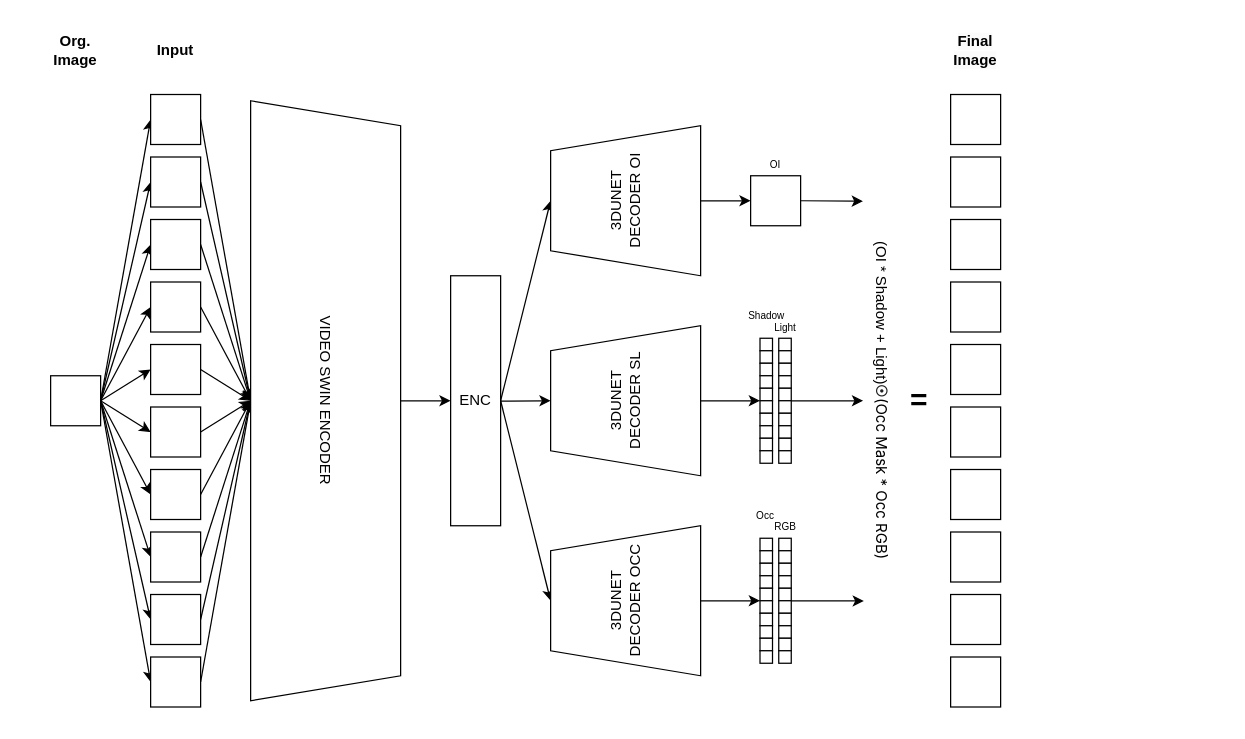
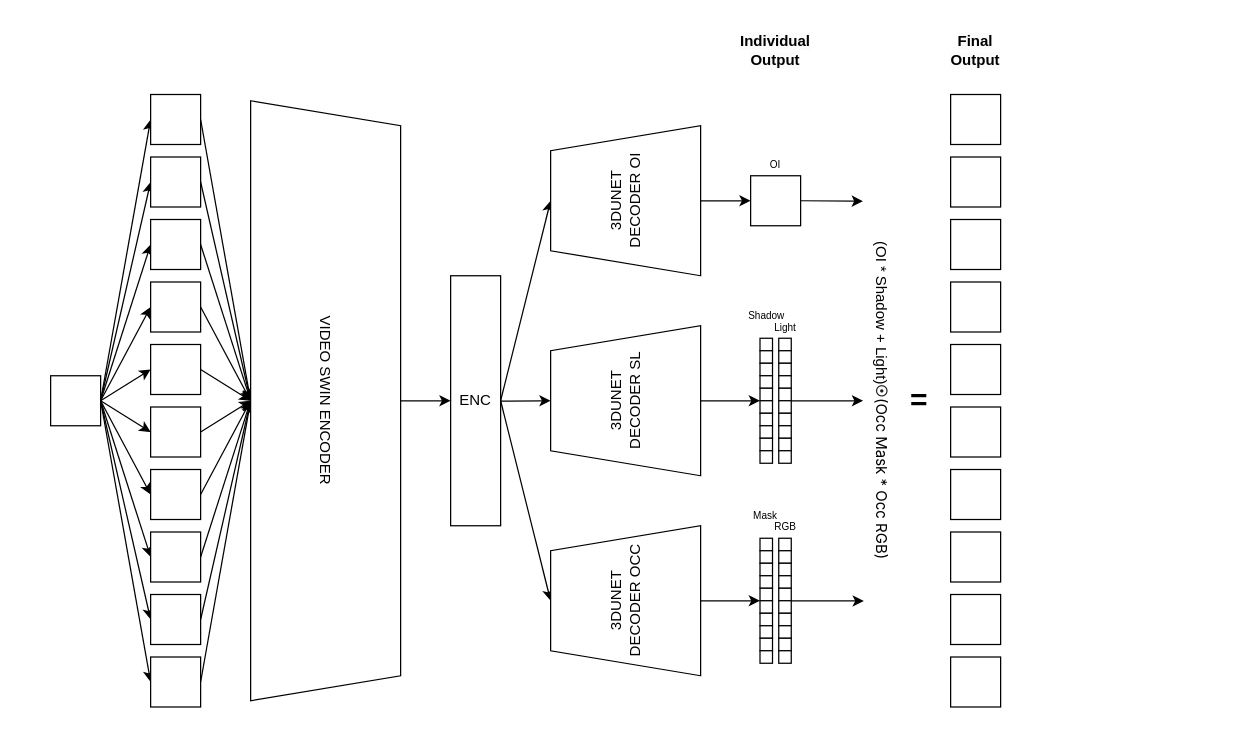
(76, 51) -> none
(176, 51) -> none
none -> (776, 51)
(976, 51) -> (976, 51)
(766, 514) -> (766, 514)
